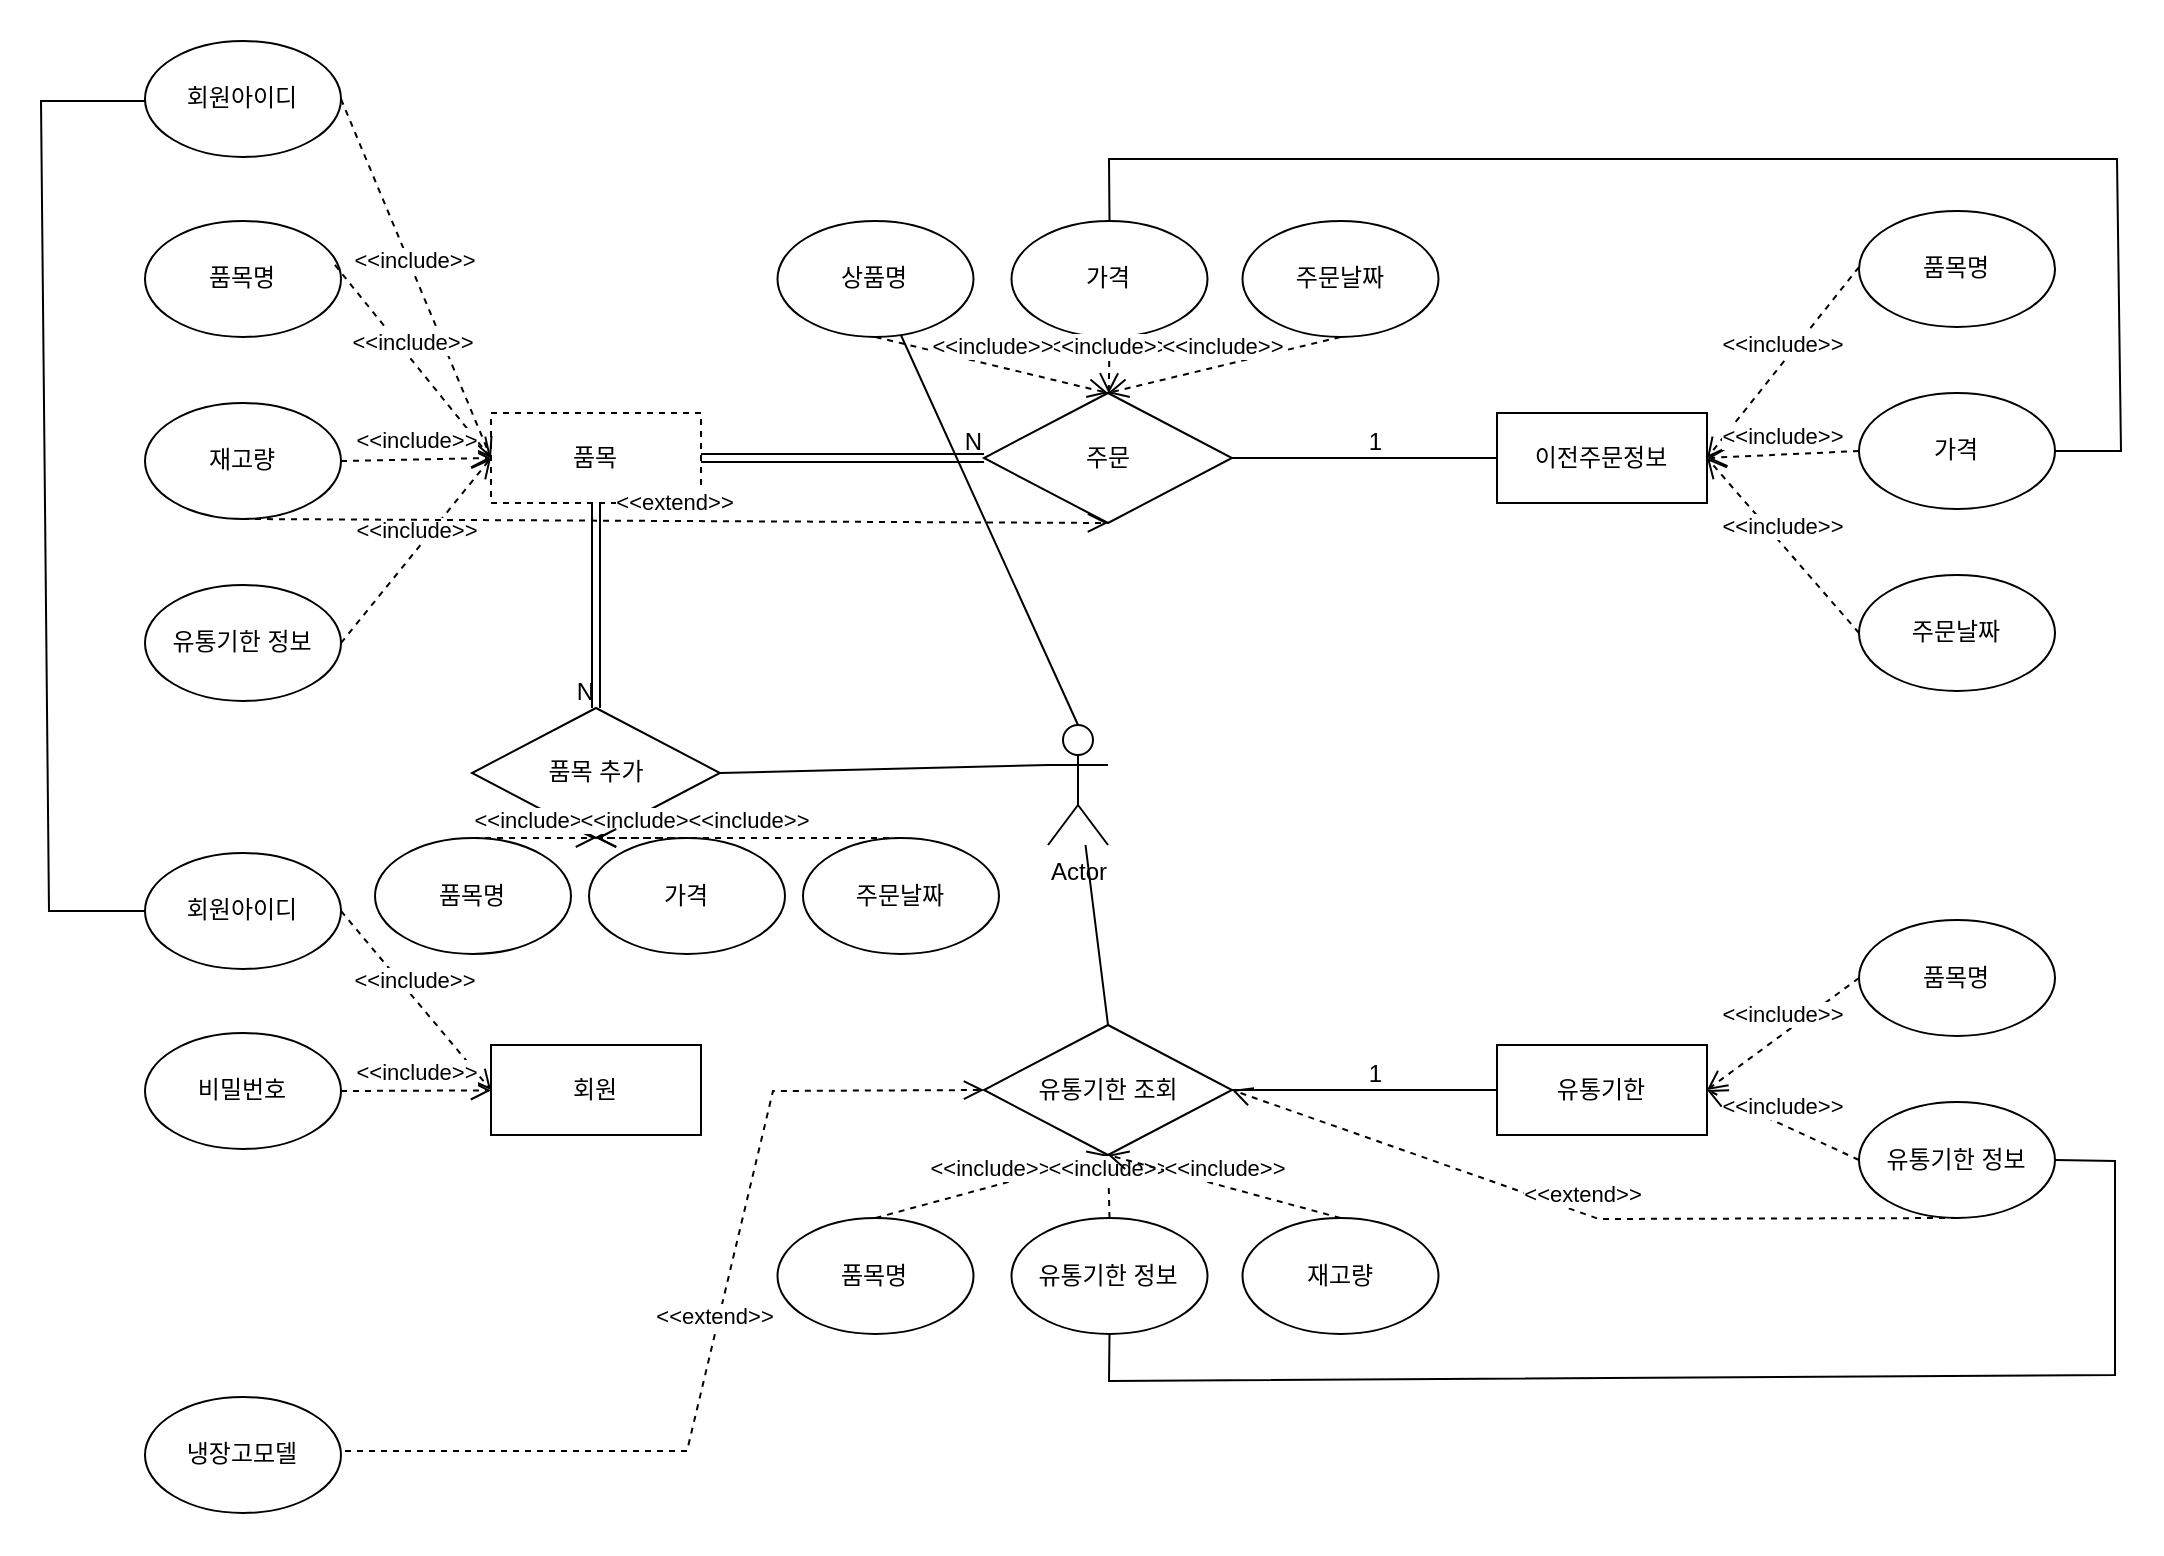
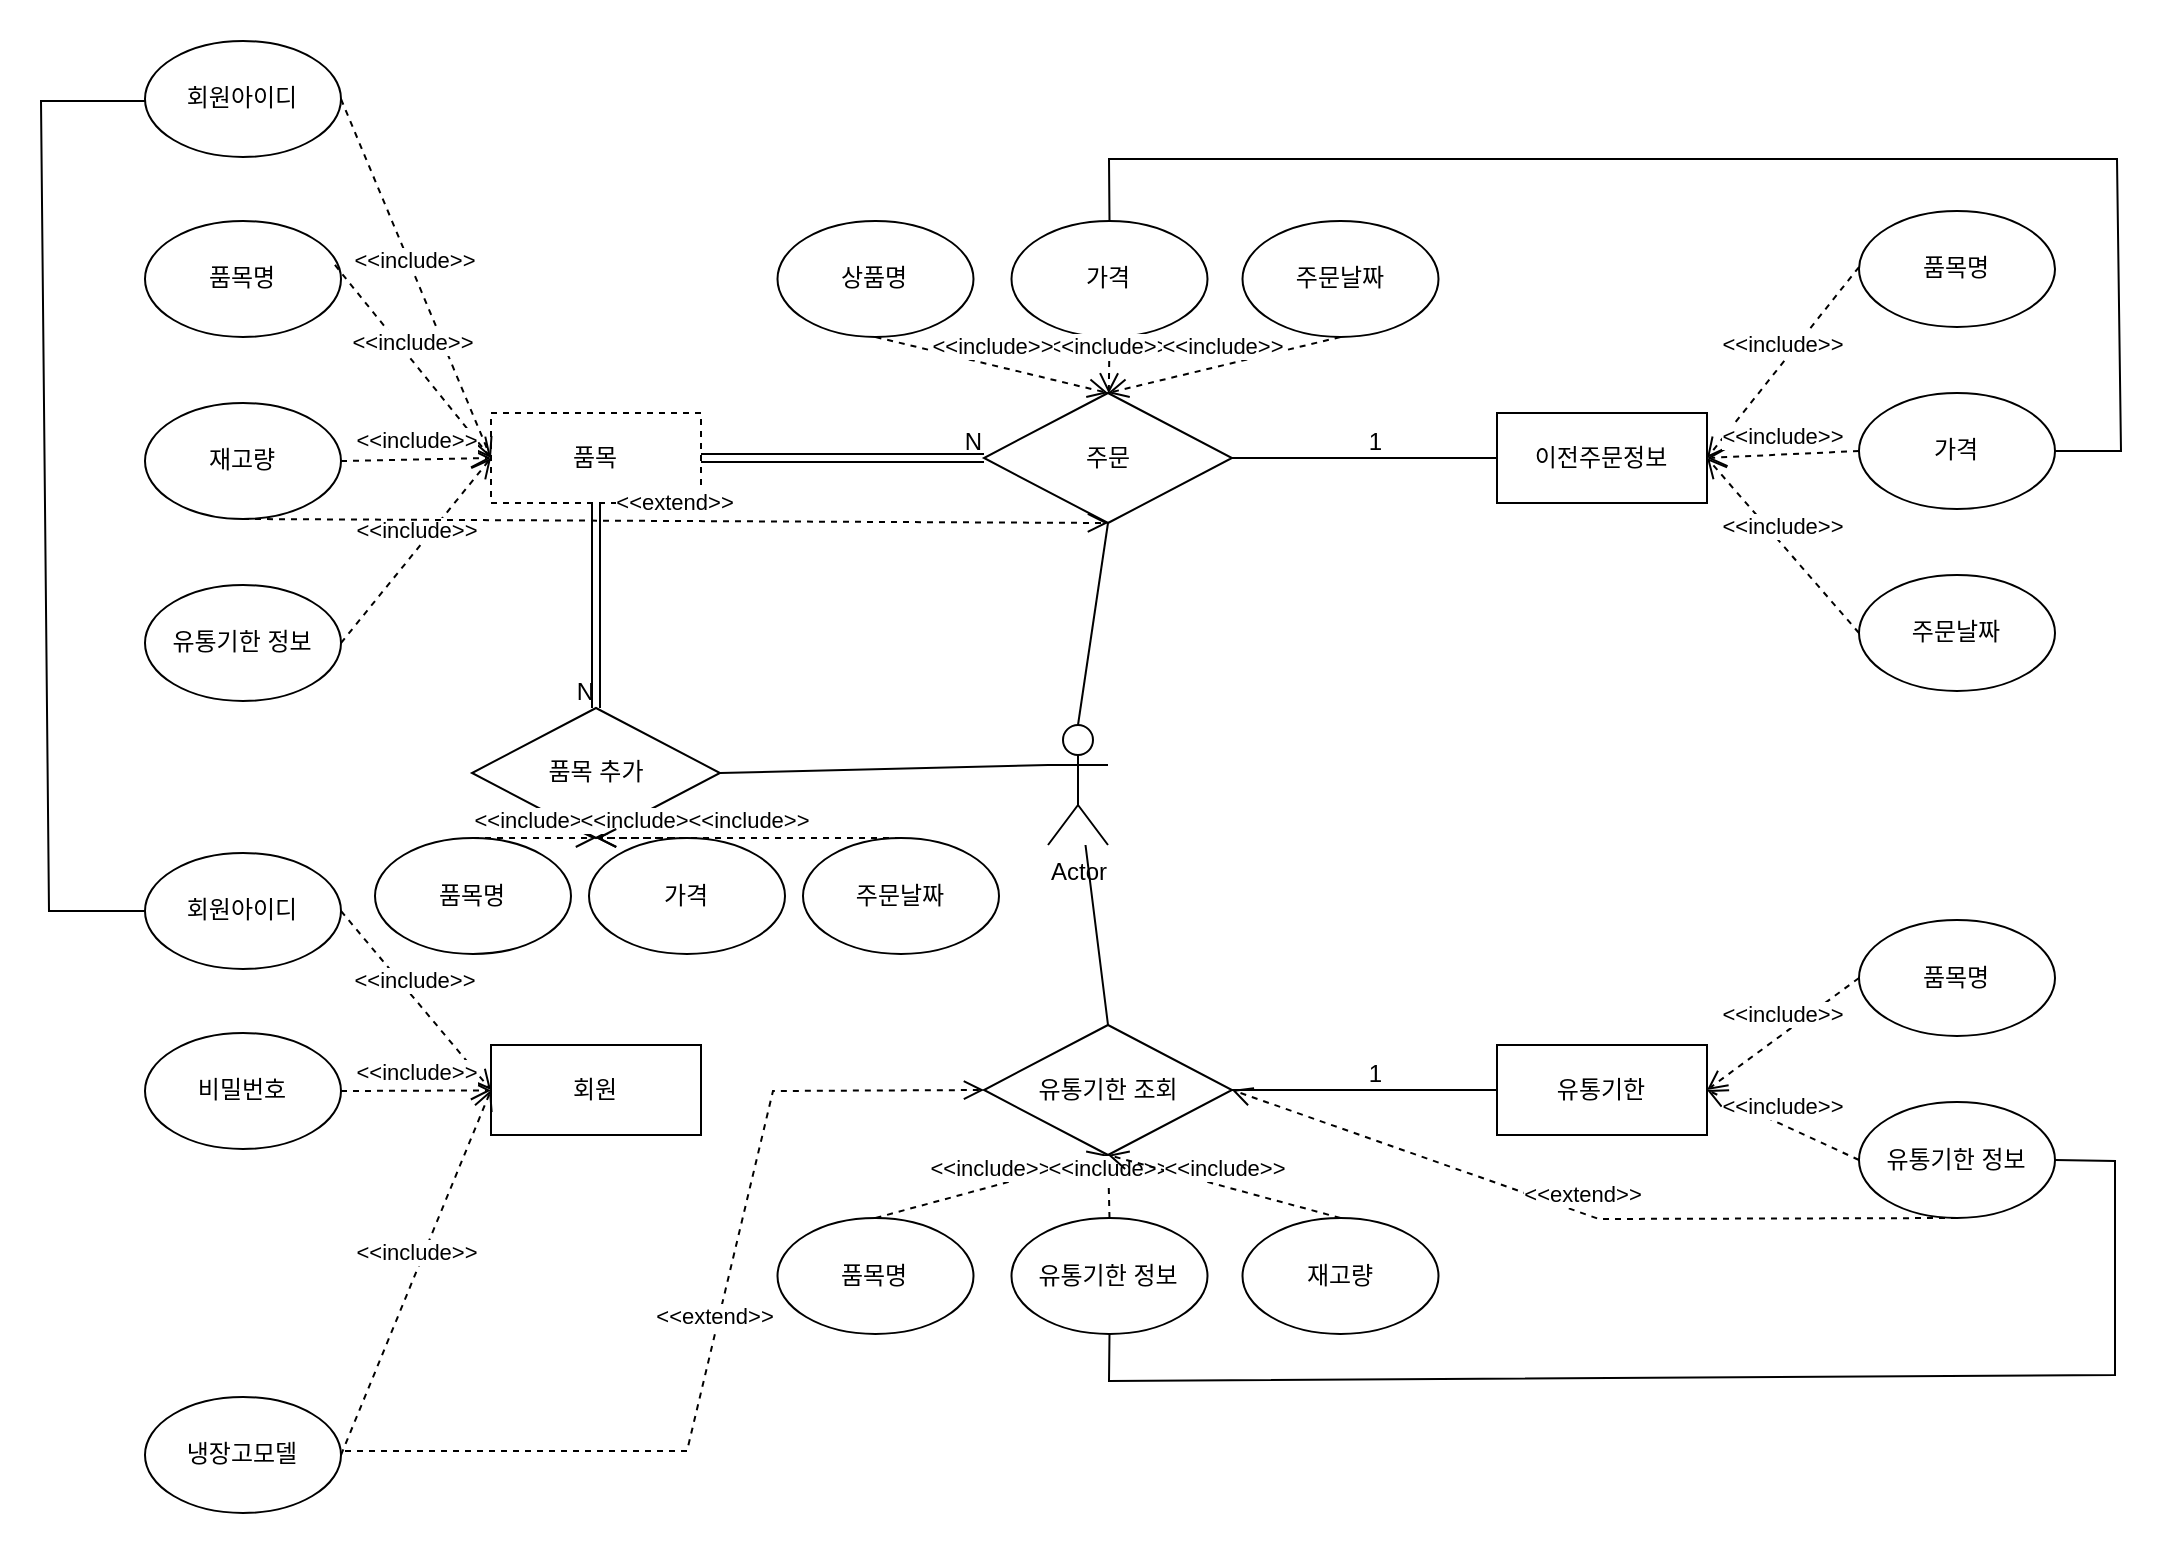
(1019, 596) -> (1093, 624)
none -> (379, 1362)
